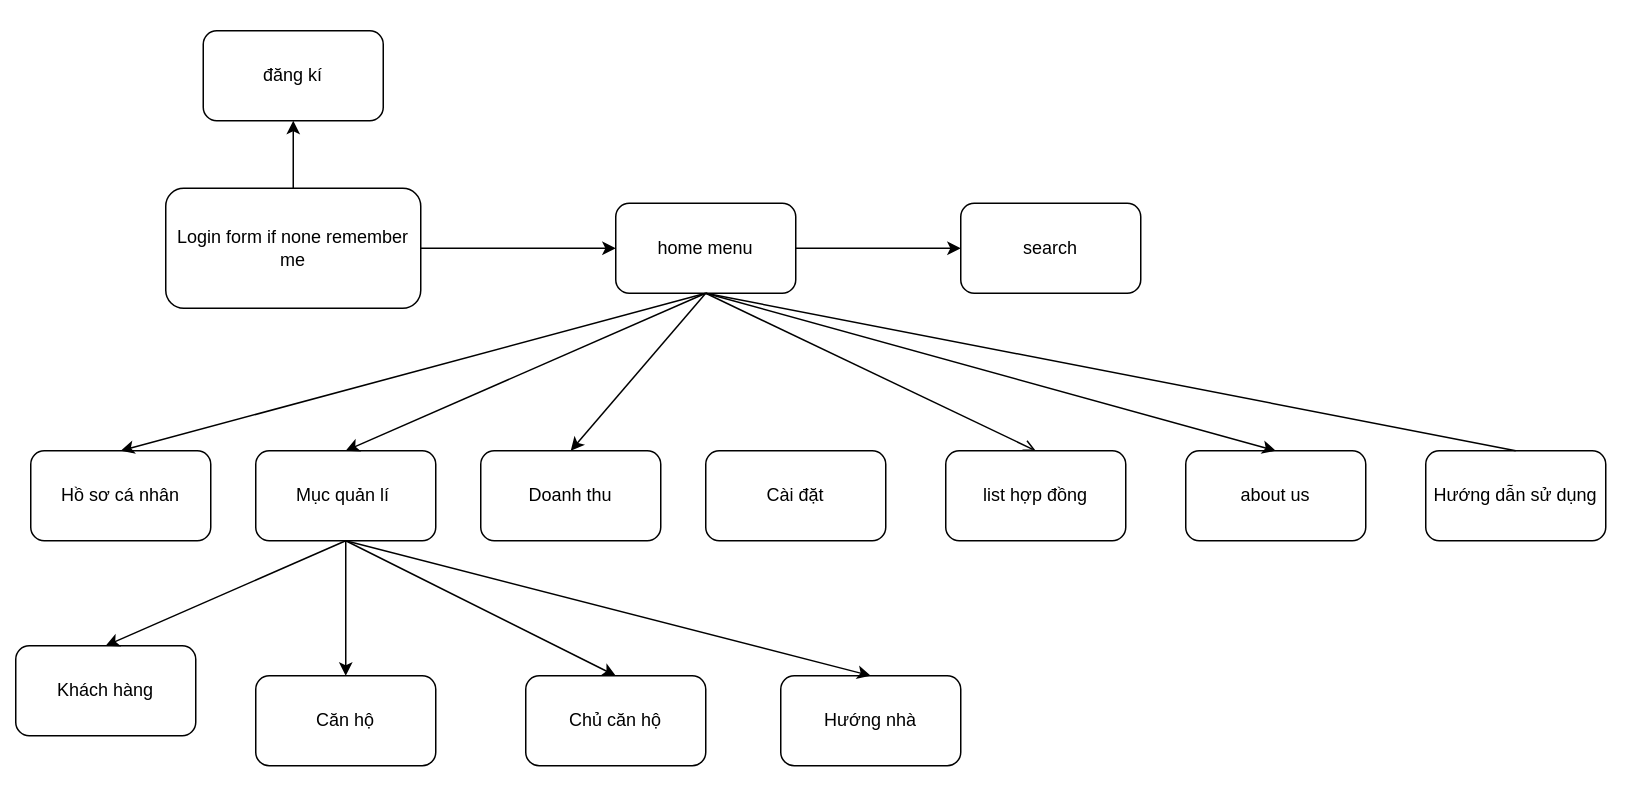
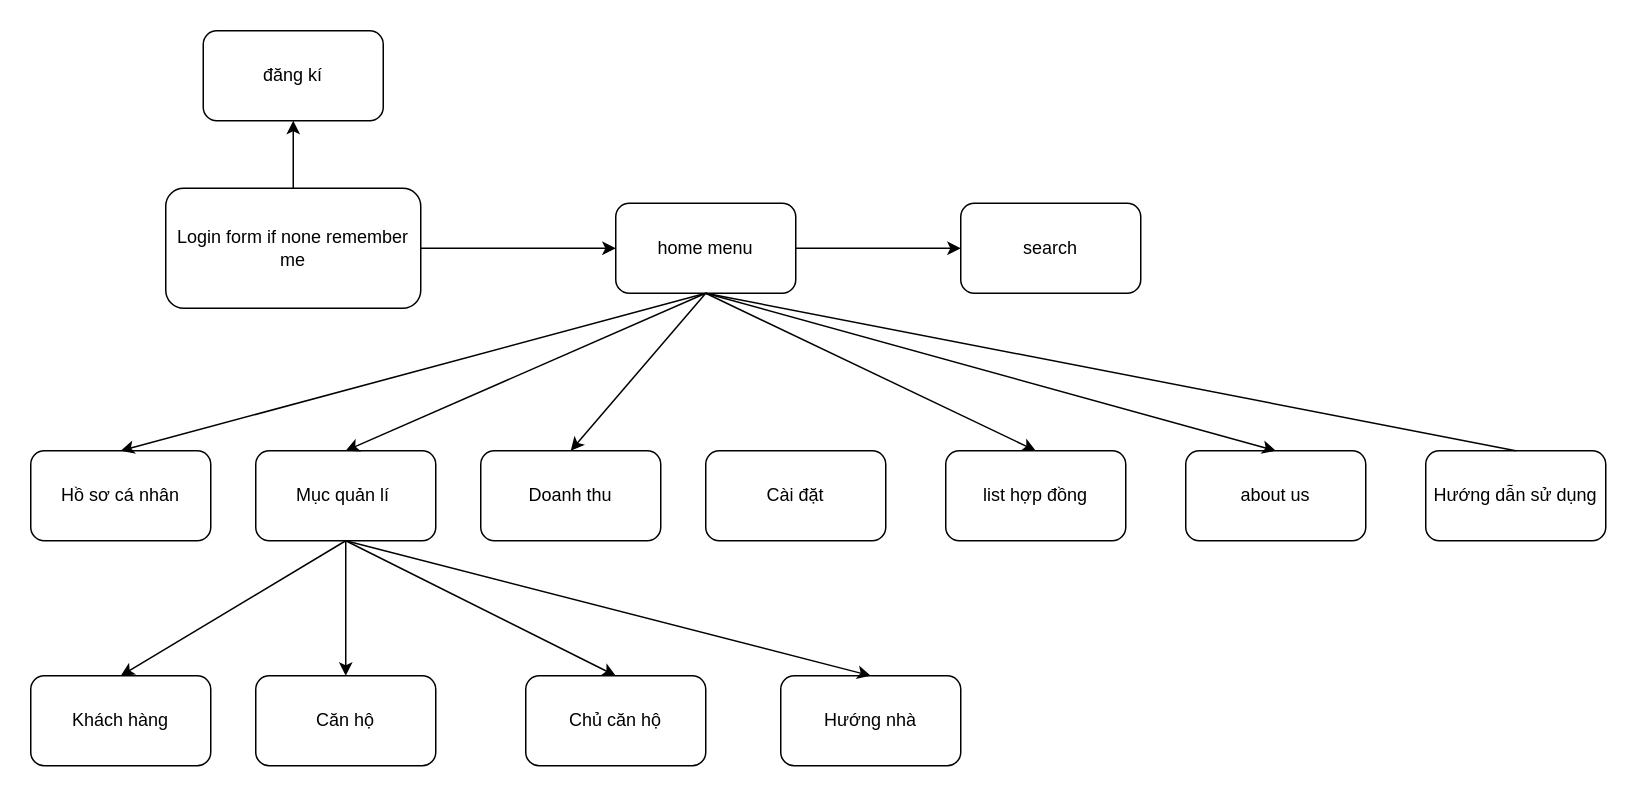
(1027, 447) -> (1025, 446)
(106, 691) -> (121, 721)
